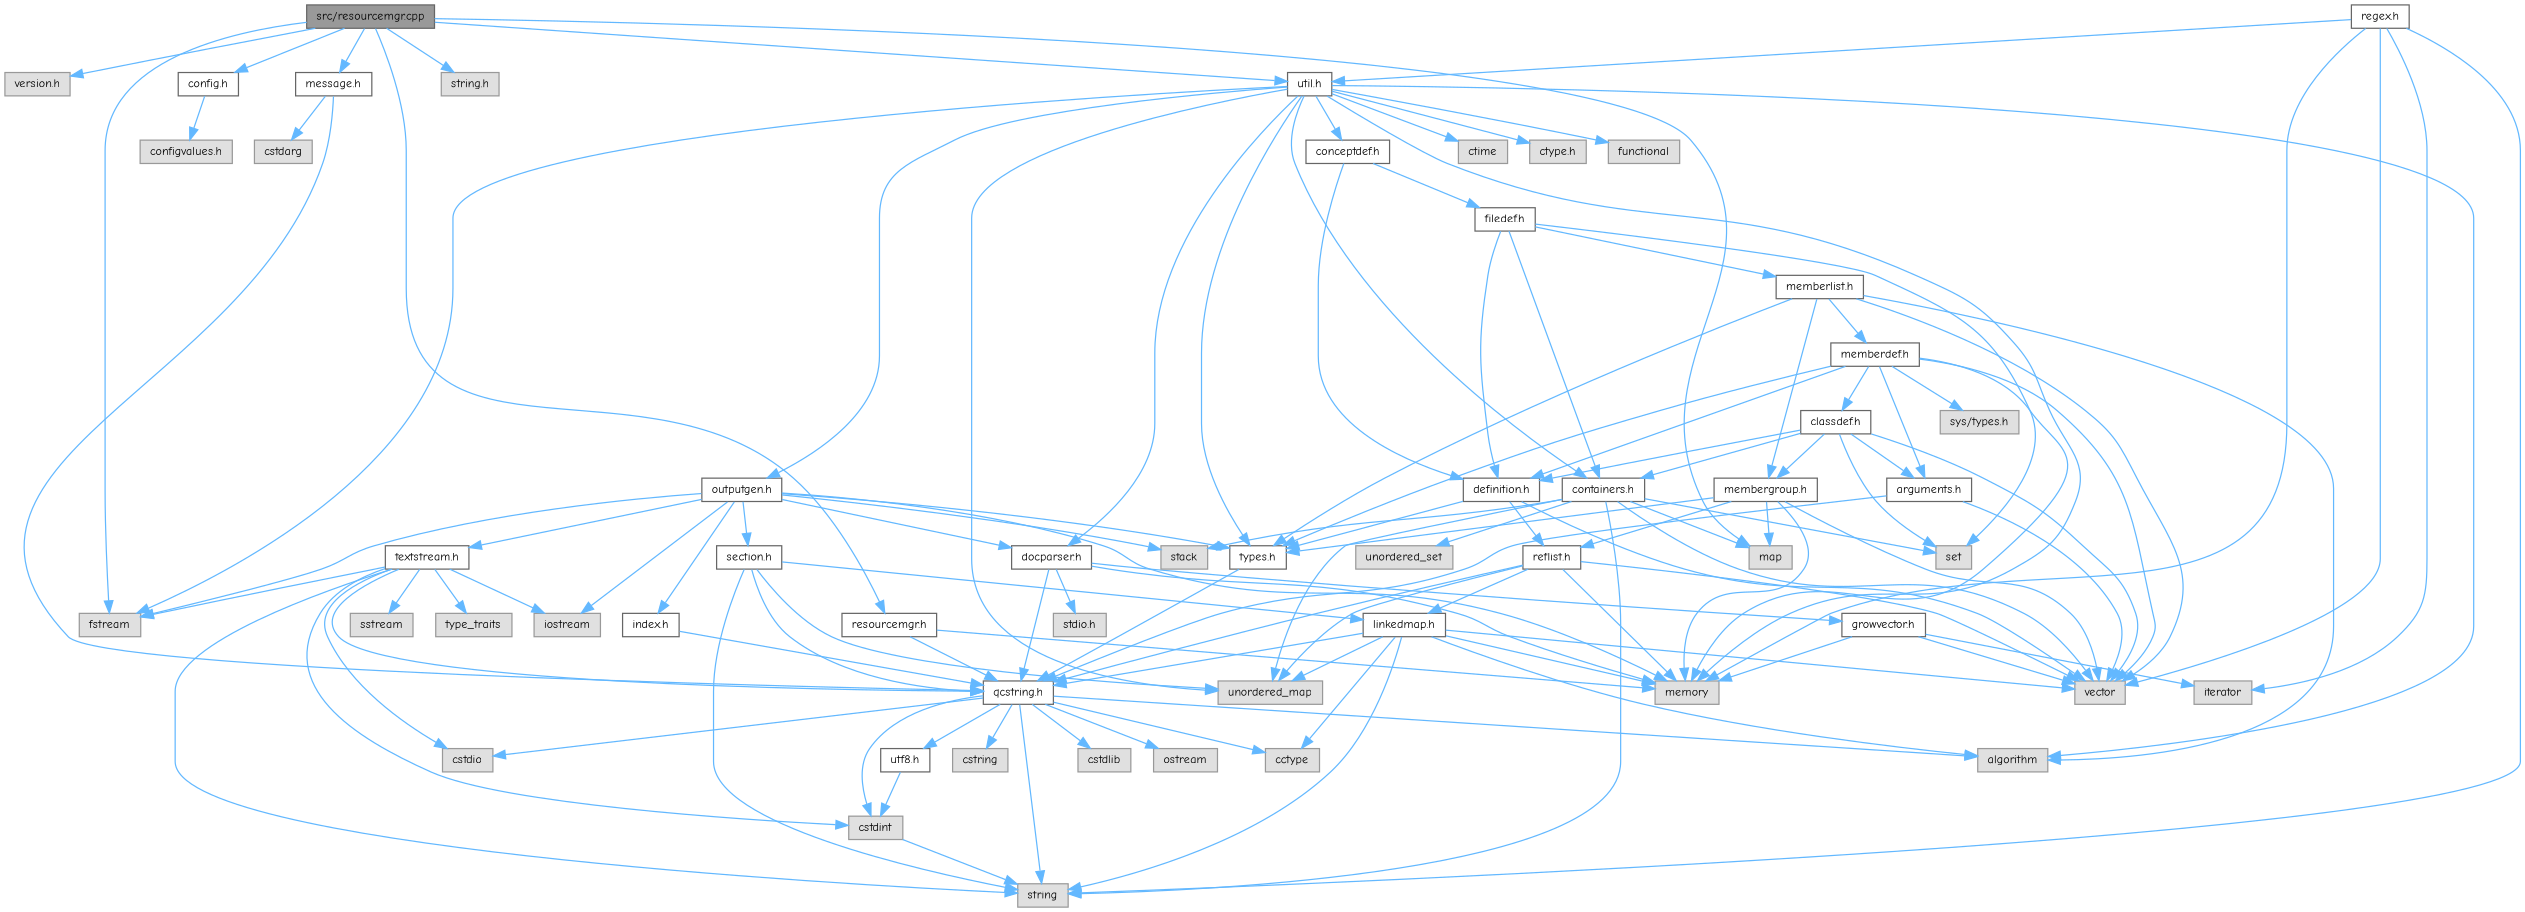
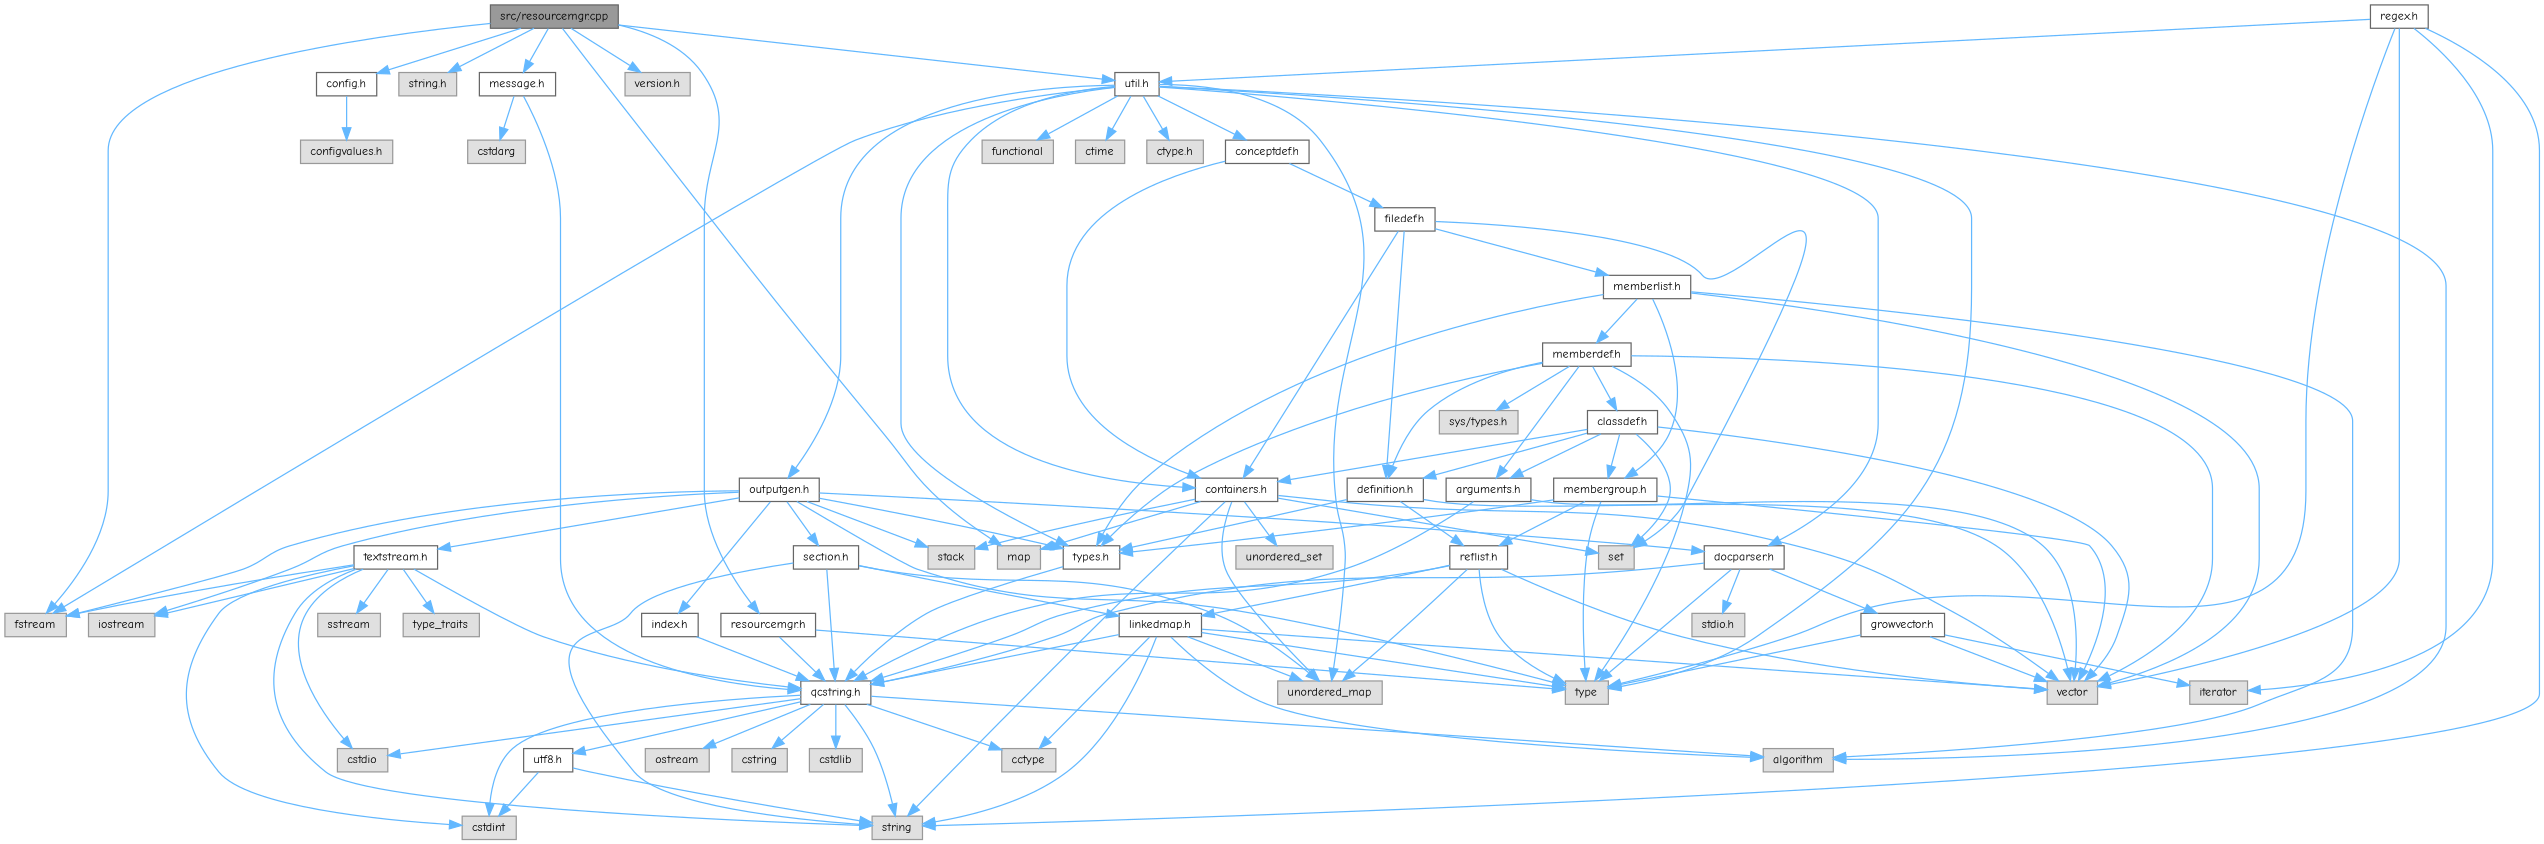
(1318, 353) -> (1067, 303)
(1768, 518) -> none
(1687, 693) -> (1587, 693)
(954, 860) -> (716, 796)
